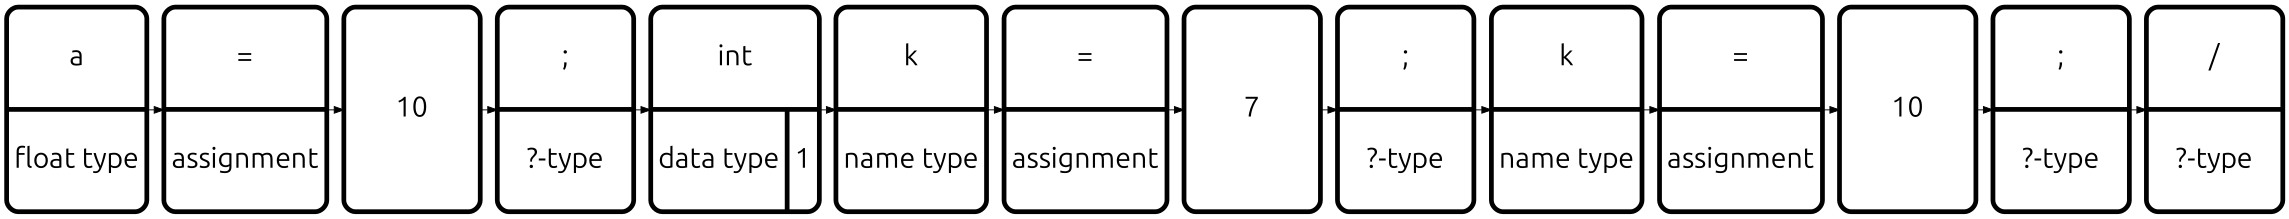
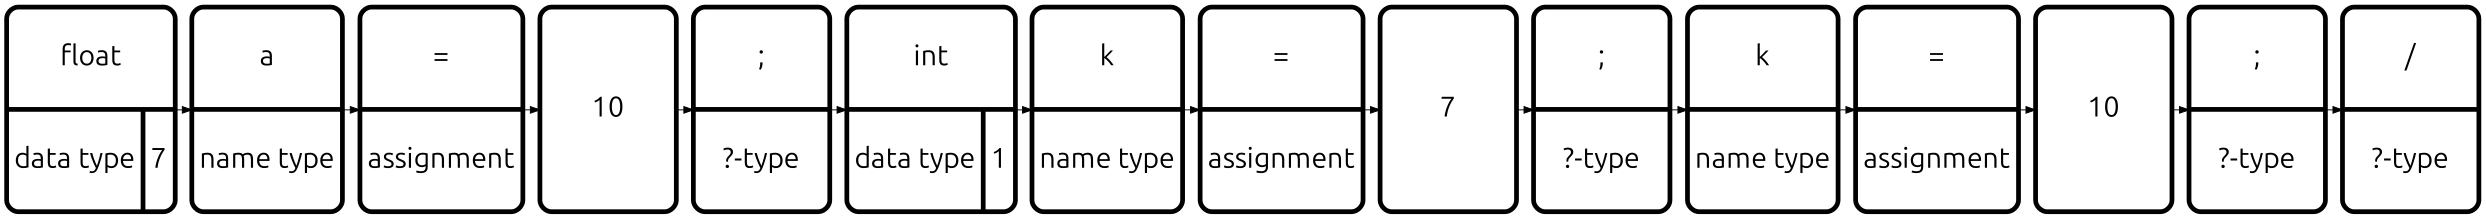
none -> (91, 109)
(77, 159) -> (267, 159)
